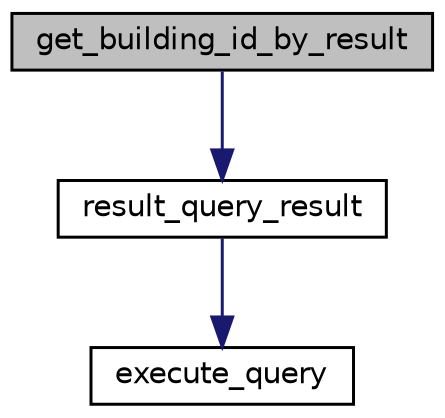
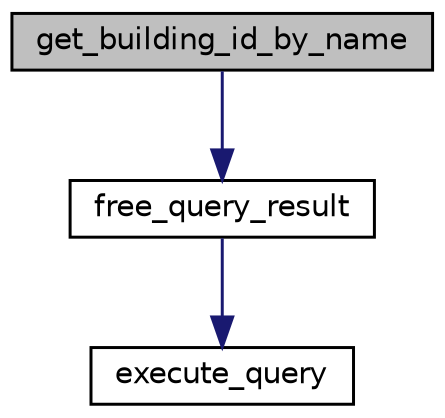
(222, 42) -> (222, 42)
(222, 209) -> (222, 209)
